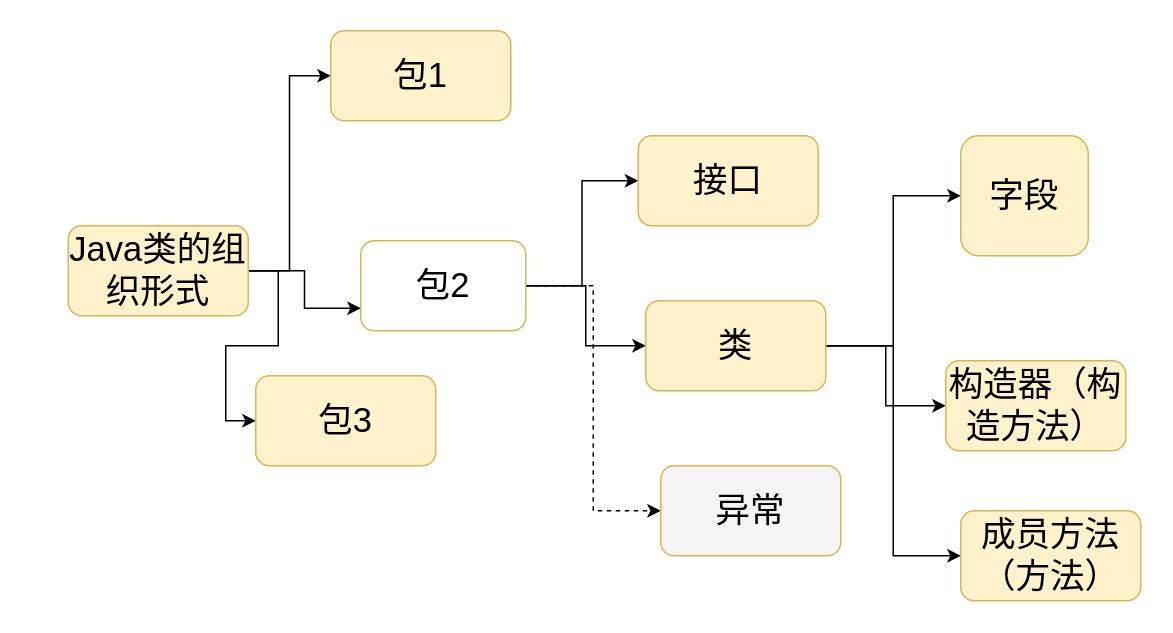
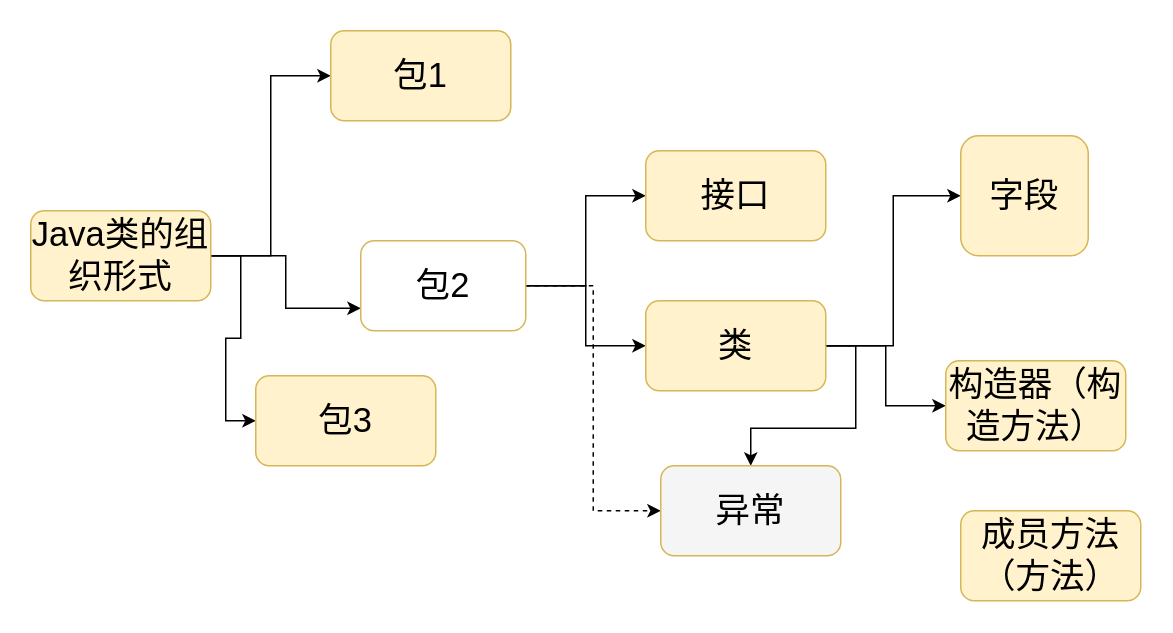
(728, 181) -> (736, 196)
(158, 271) -> (121, 256)
(893, 480) -> (830, 428)
